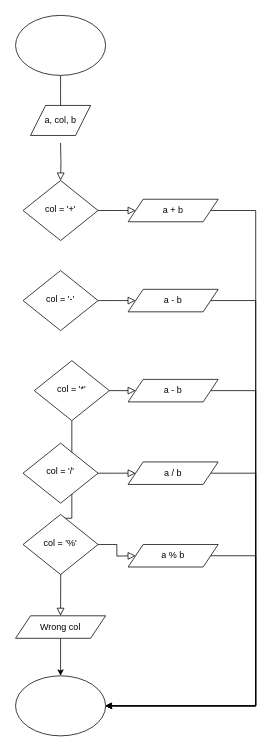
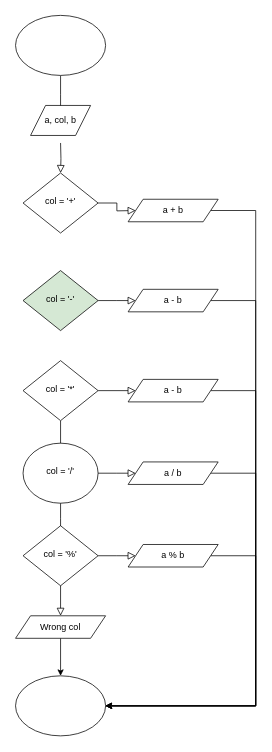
(60, 210) -> (60, 203)
(60, 300) -> (60, 300)
(72, 390) -> (60, 390)
(60, 473) -> (60, 473)
(60, 544) -> (60, 555)
